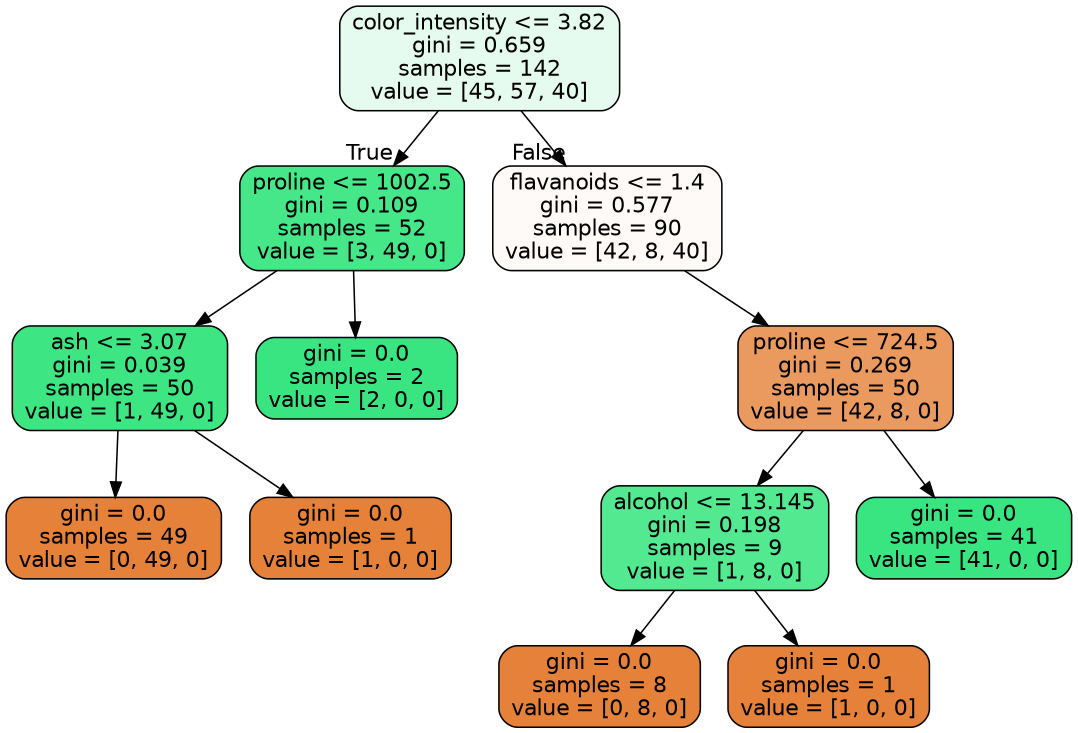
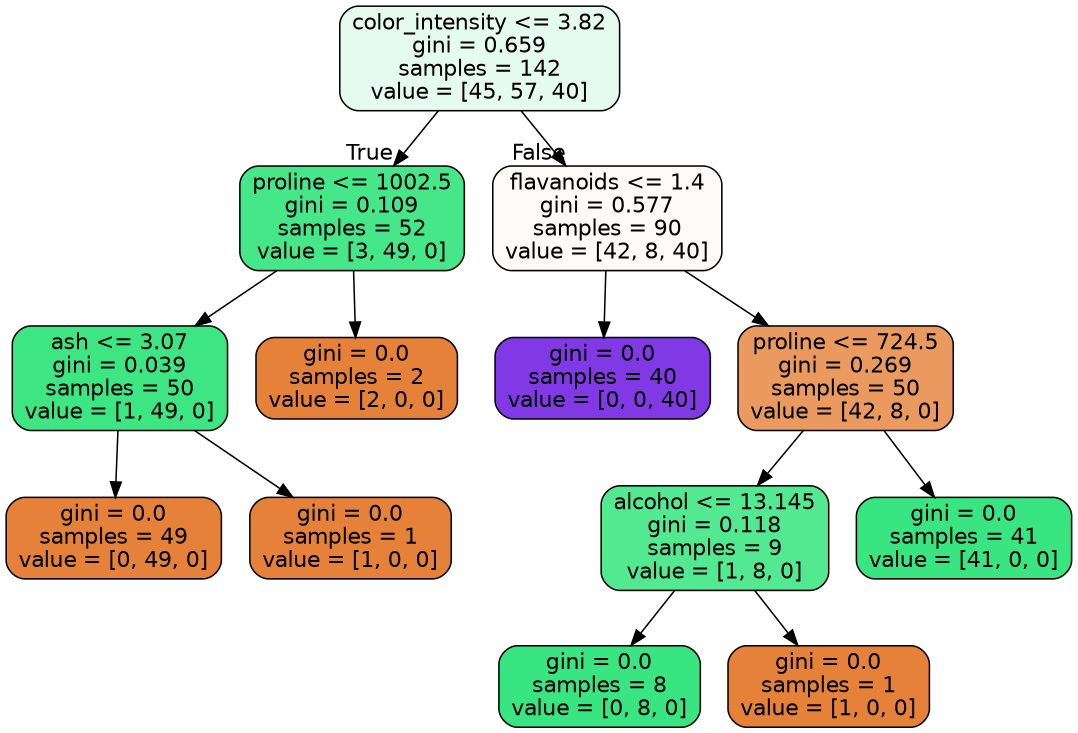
(357, 378) -> (357, 378)
none -> (603, 378)
(715, 538) -> (715, 538)
(600, 686) -> (600, 686)
